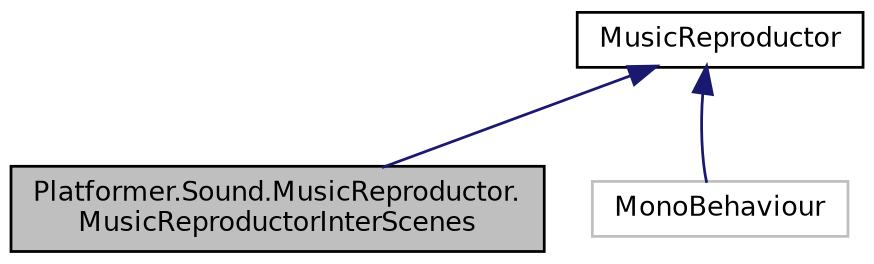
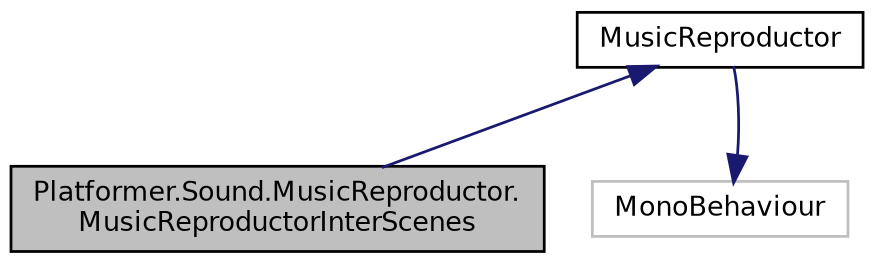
(702, 138) -> (738, 110)
